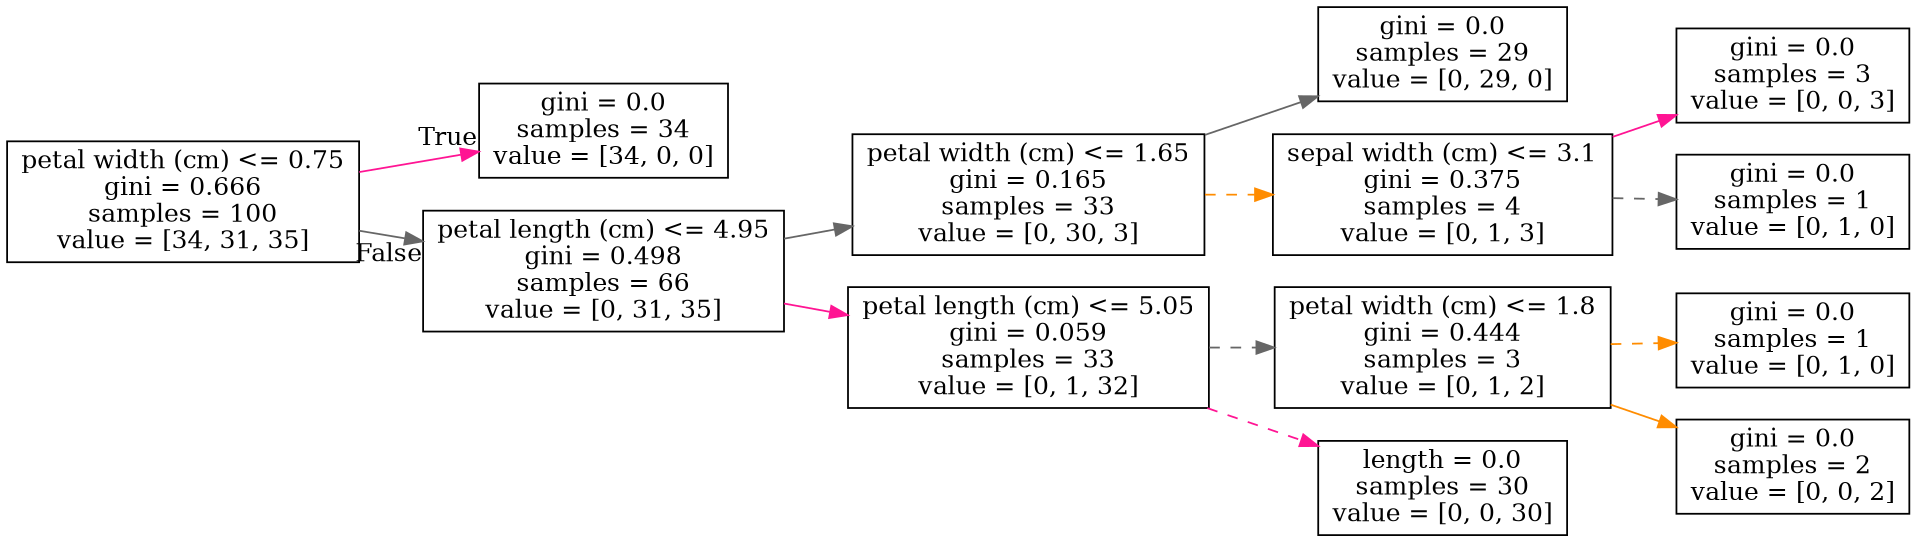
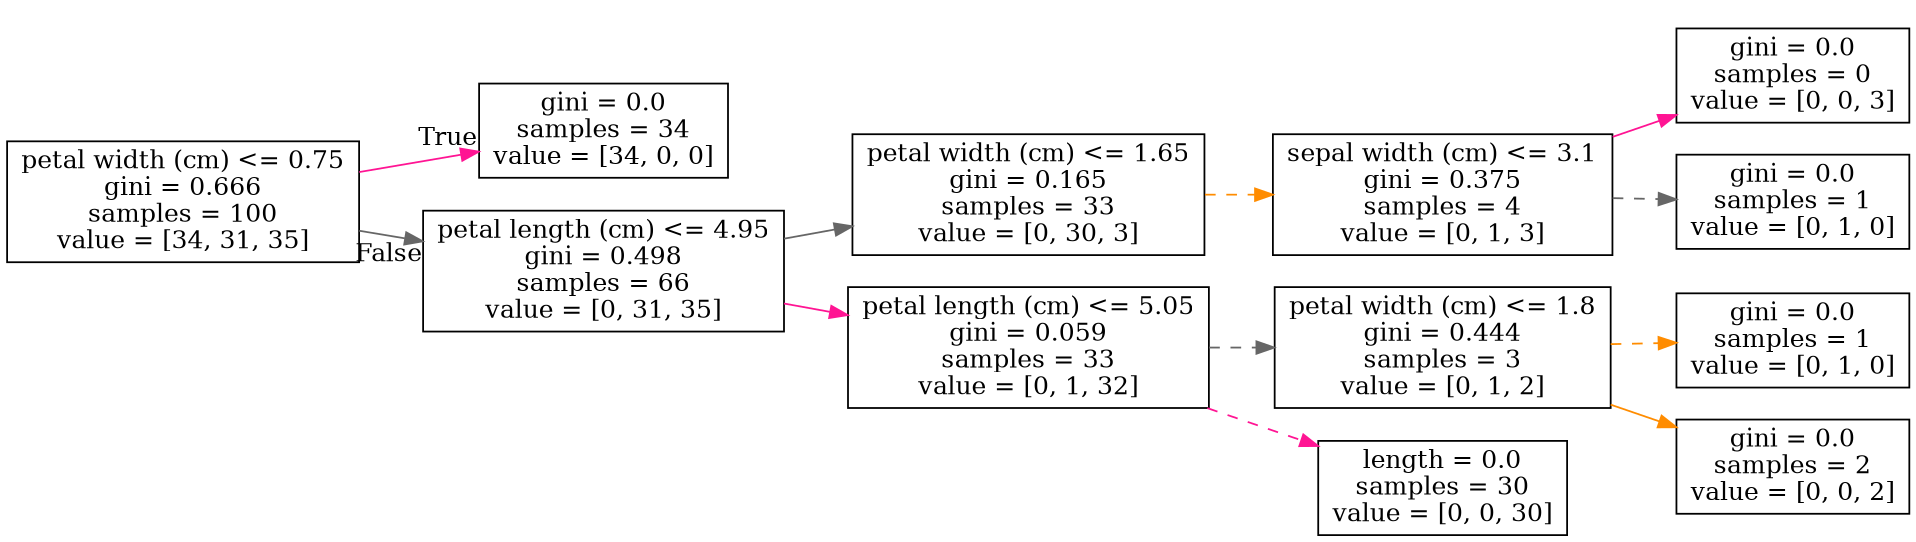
(1443, 54) -> none
(1793, 76) -> (1793, 76)
